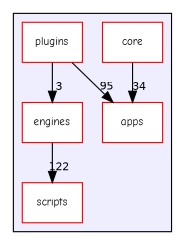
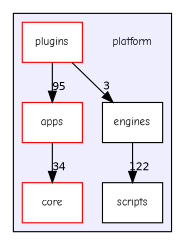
none -> (133, 42)
(133, 77) -> (52, 157)
(52, 123) -> (133, 123)
(52, 203) -> (133, 203)
